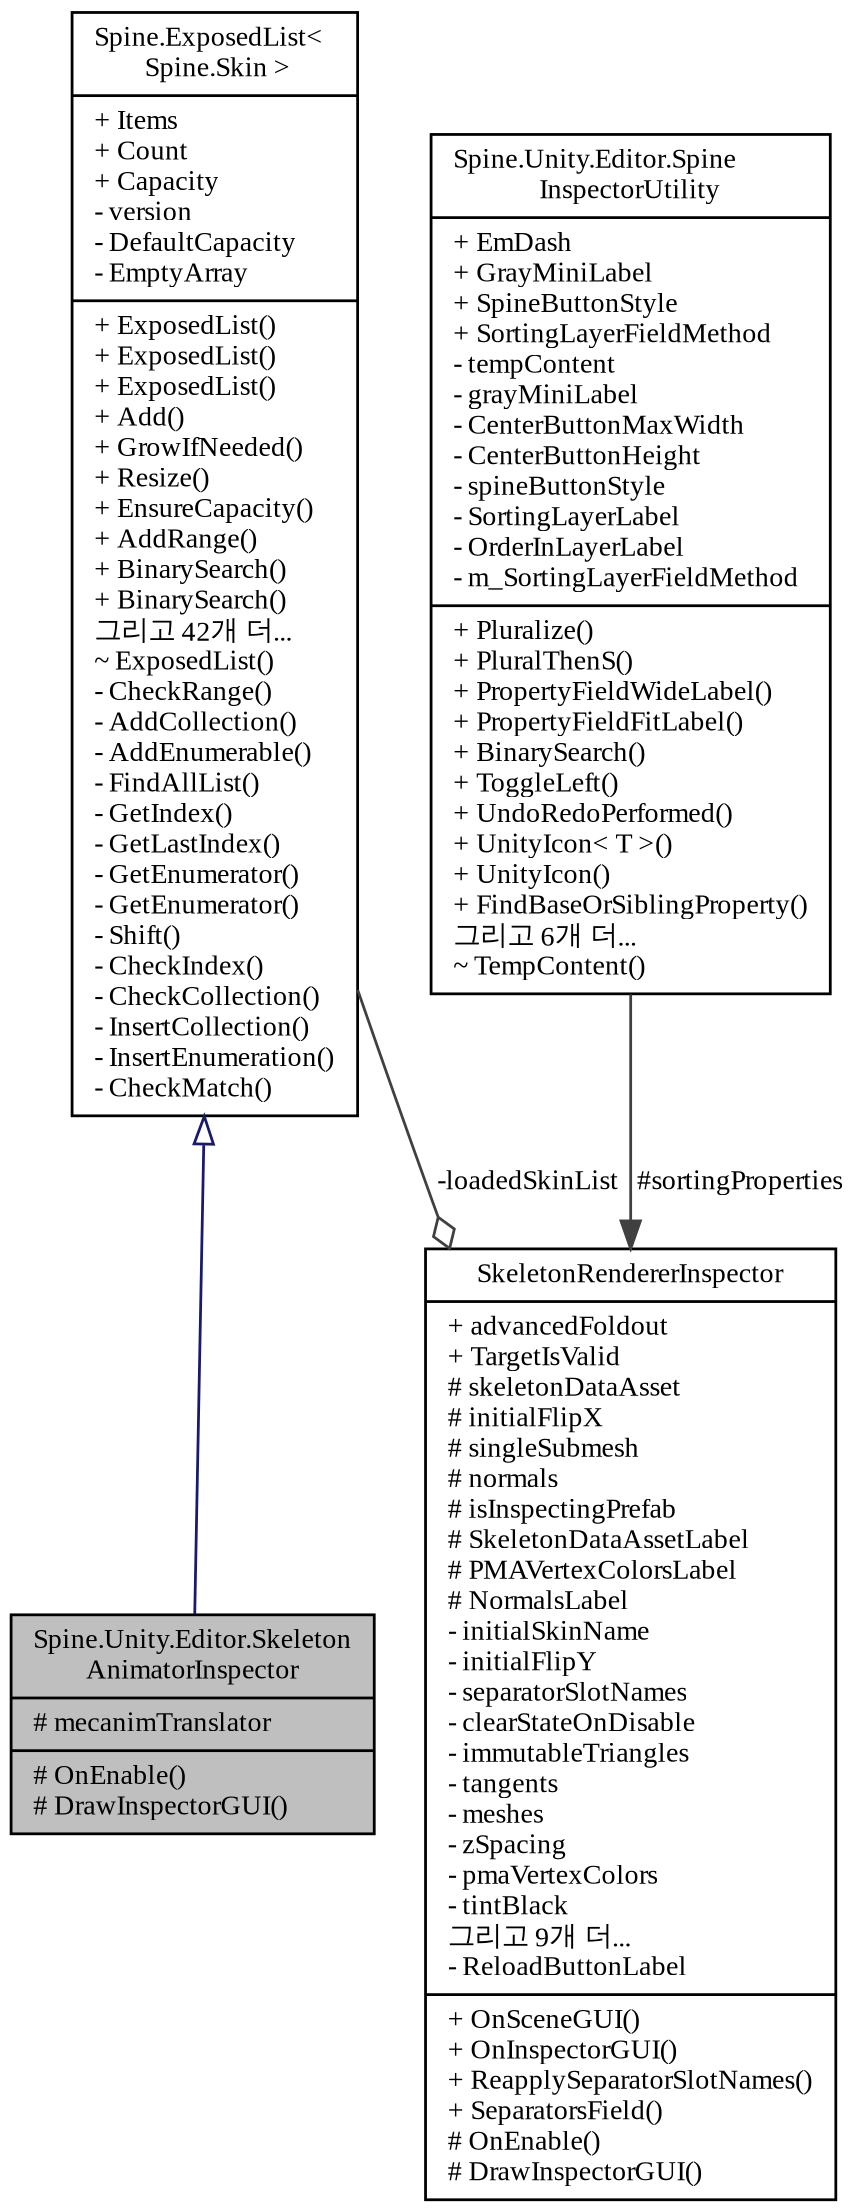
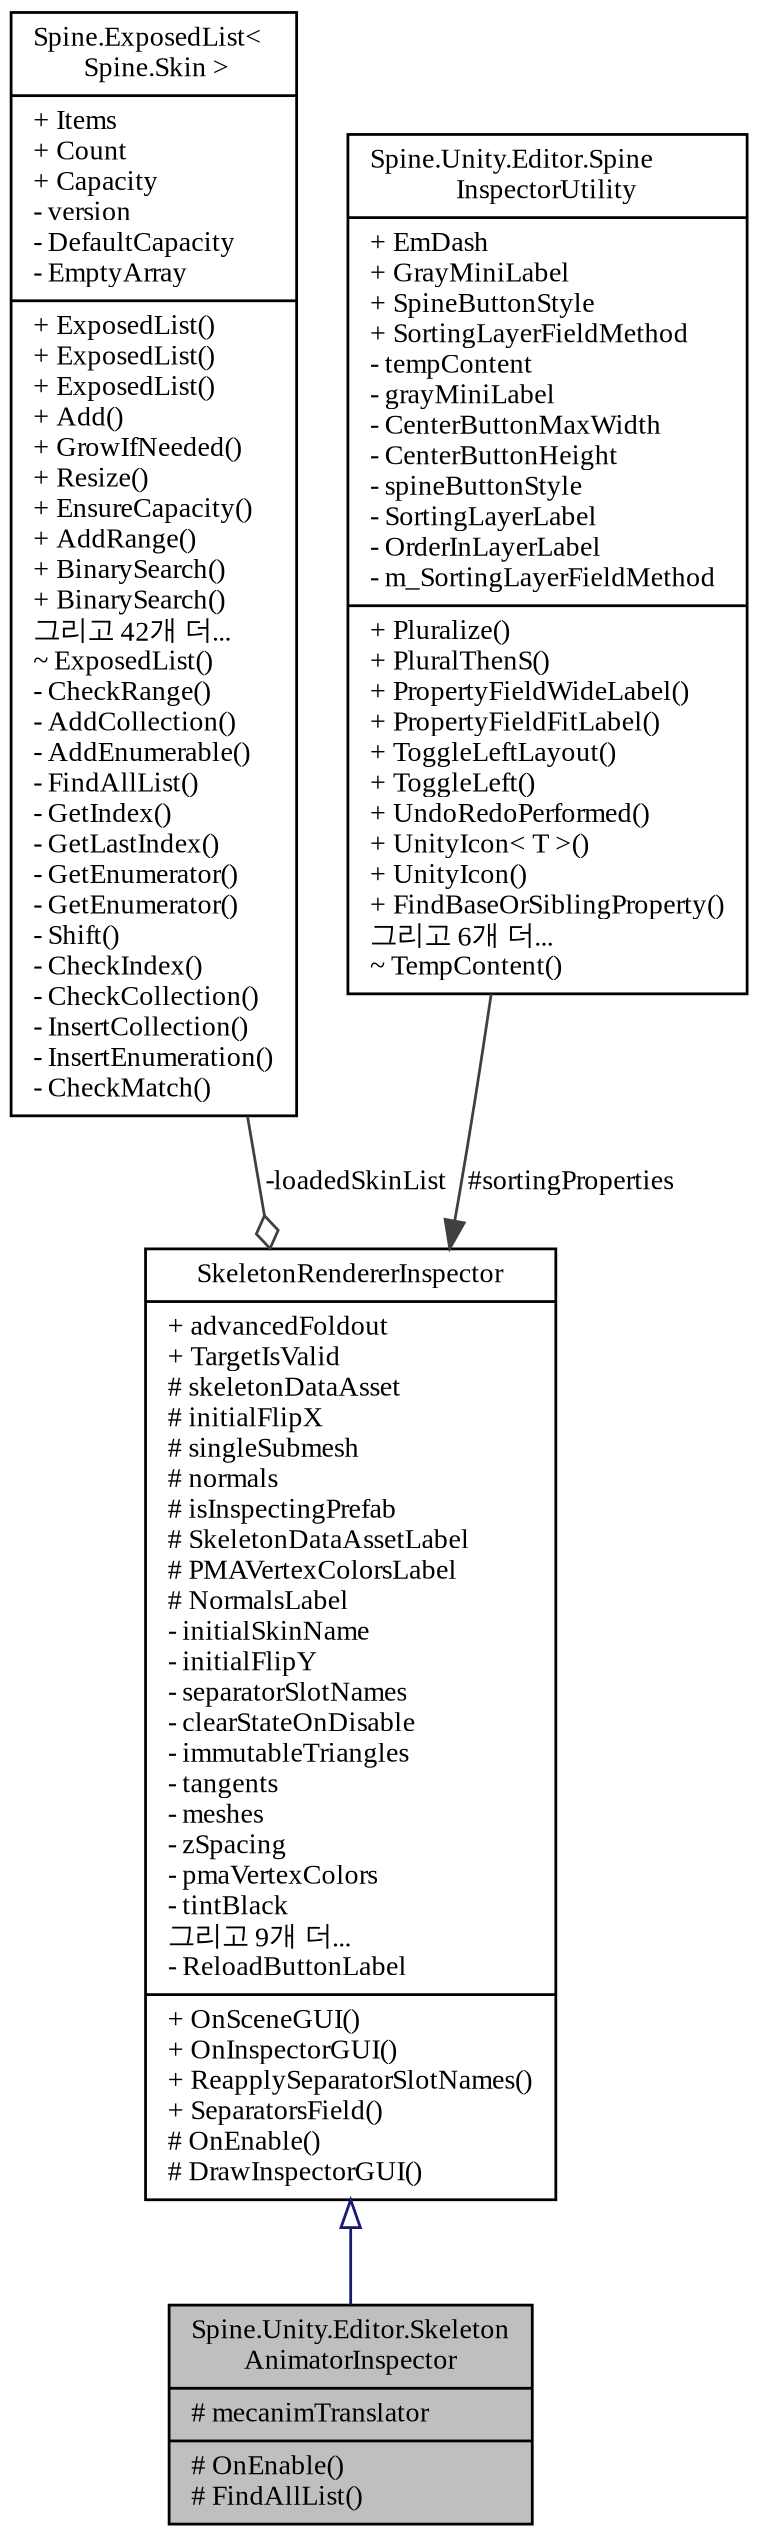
(550, 753) -> (493, 753)
(199, 1380) -> (351, 2266)
(161, 1806) -> (277, 2496)
